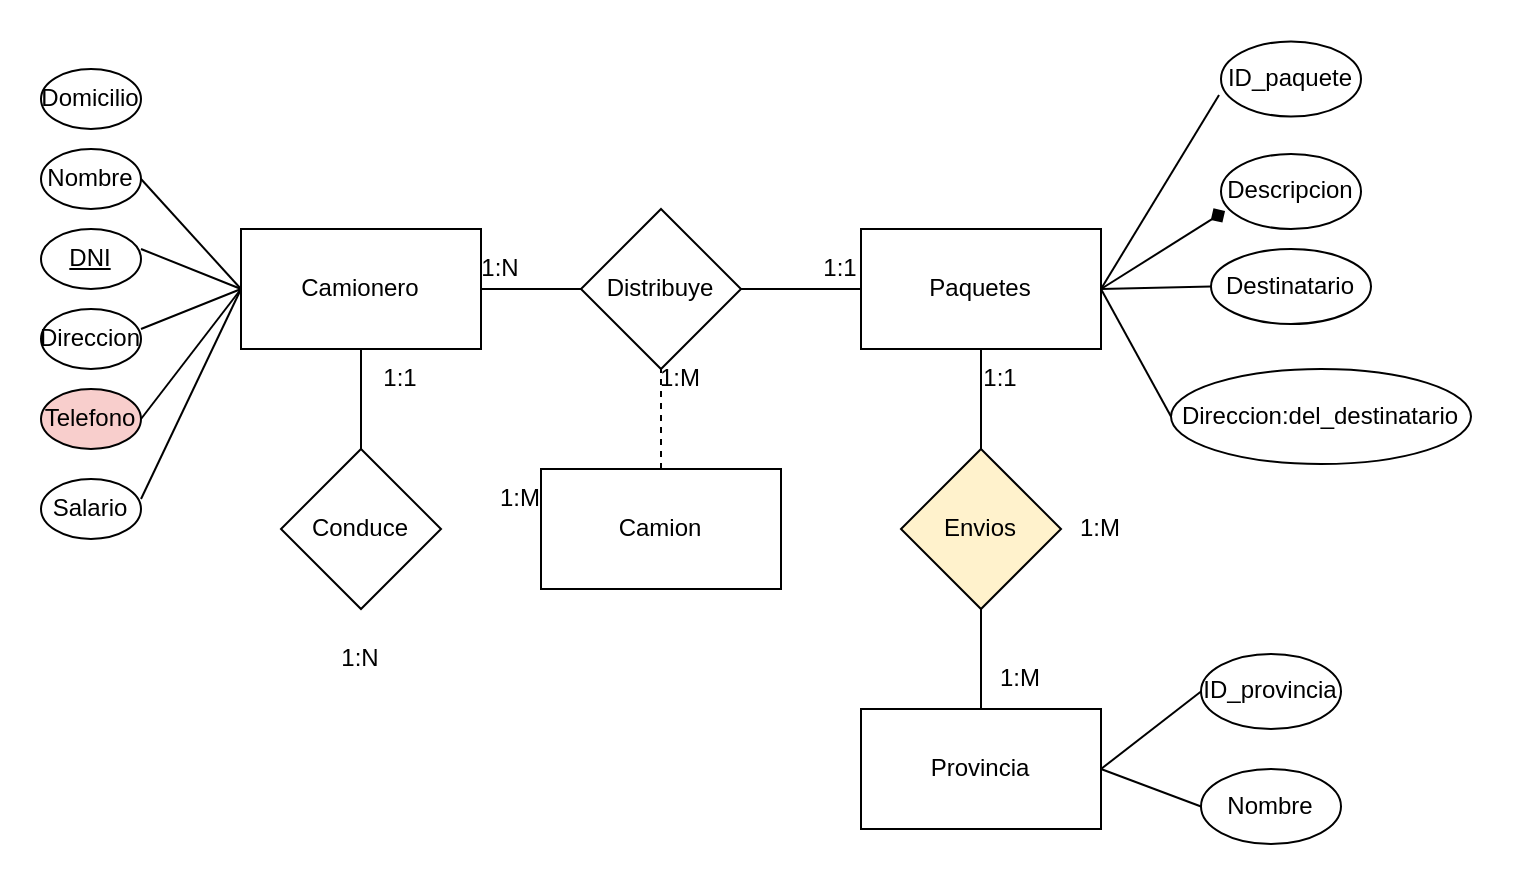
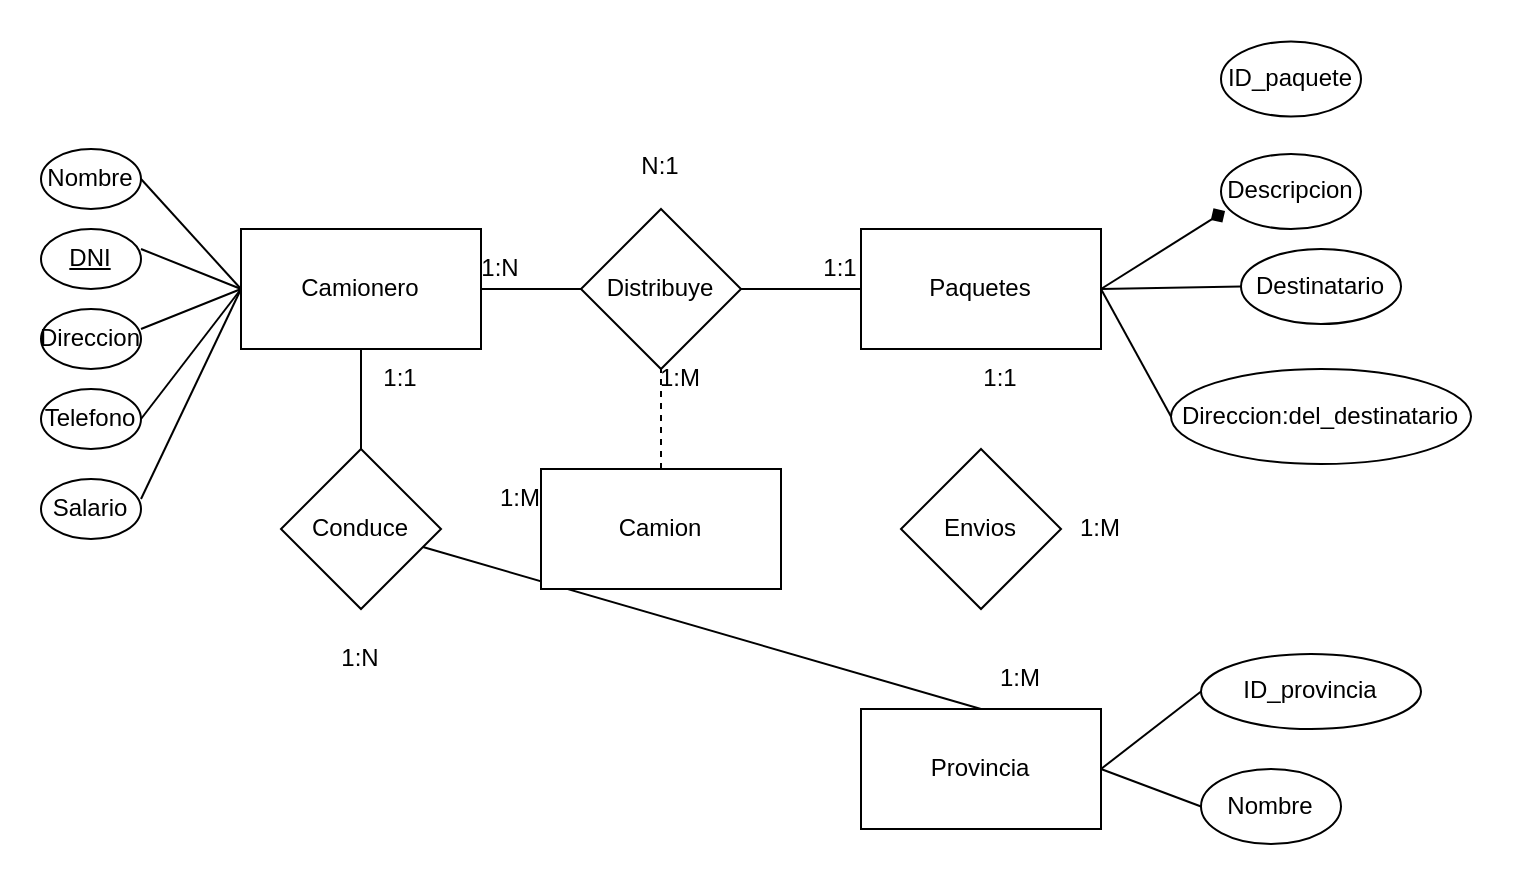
(91, 99) -> none
none -> (661, 167)
(1162, 189) -> none
(1291, 287) -> (1321, 287)
(91, 419) -> (91, 419)
(981, 529) -> (981, 529)
(981, 659) -> (775, 649)
(1271, 692) -> (1311, 692)
